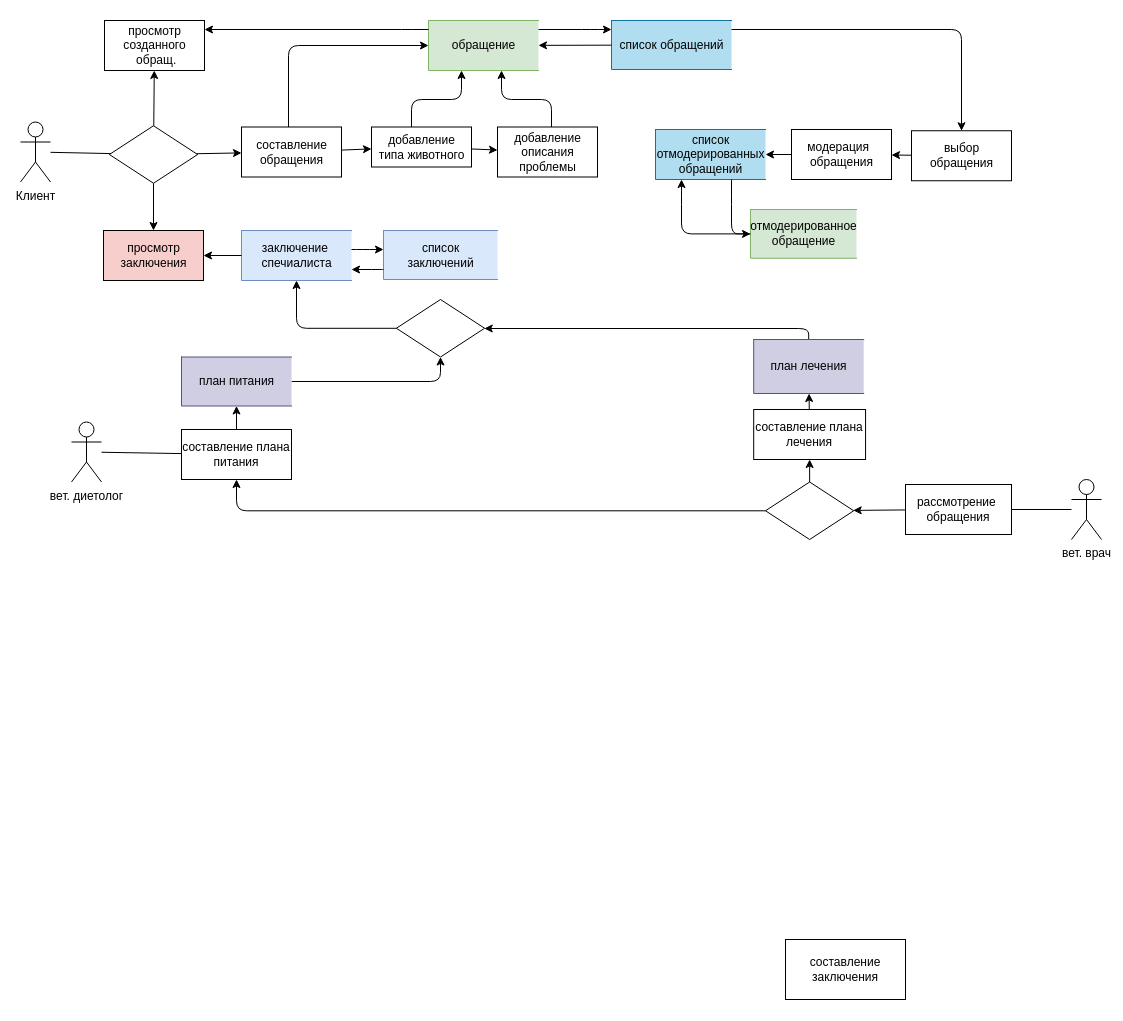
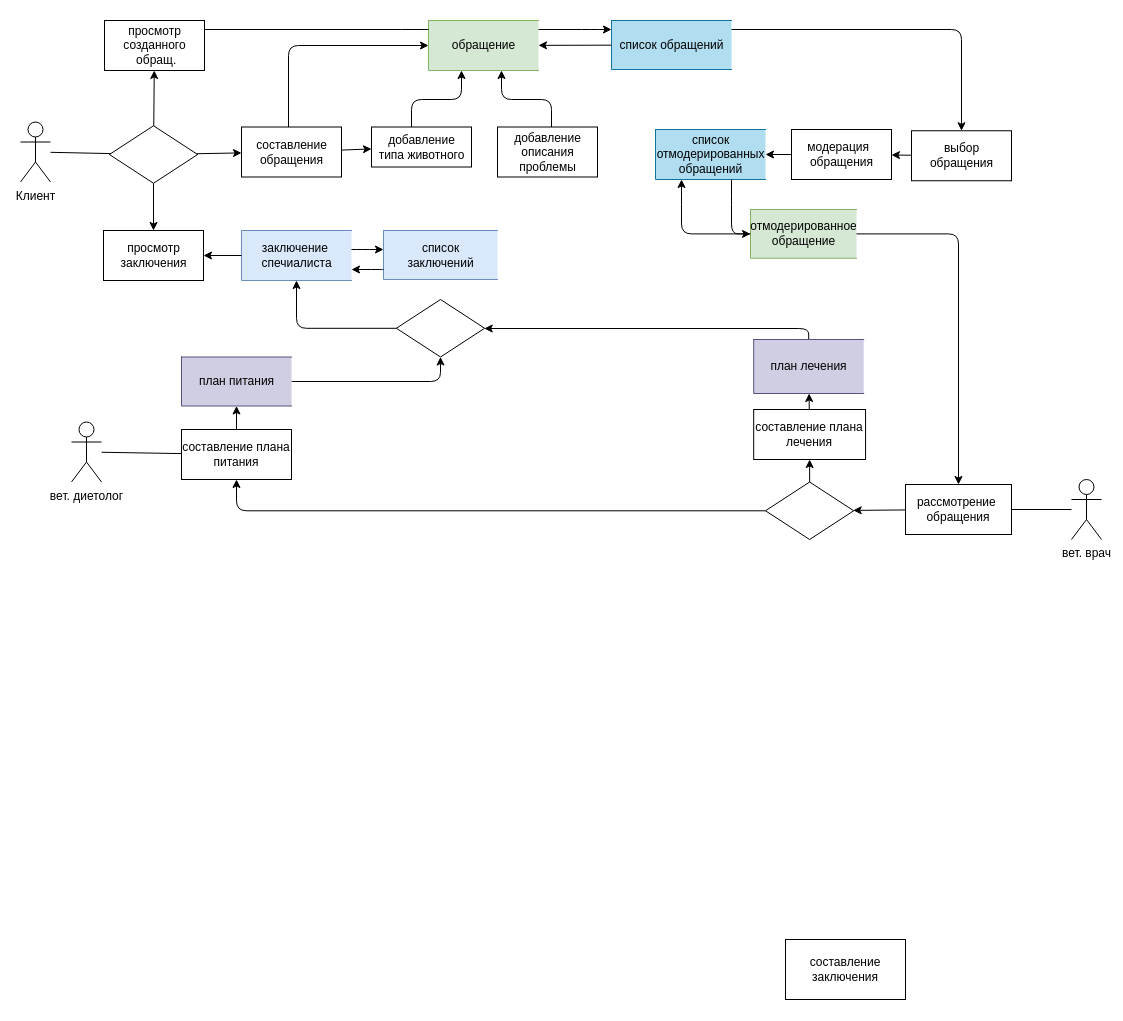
(213, 30) -> (211, 30)
(481, 149) -> none
(154, 256) -> (154, 256)
none -> (959, 310)
